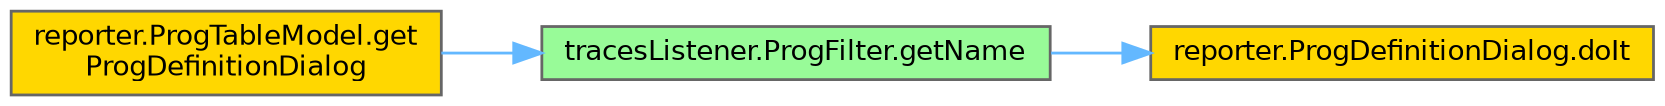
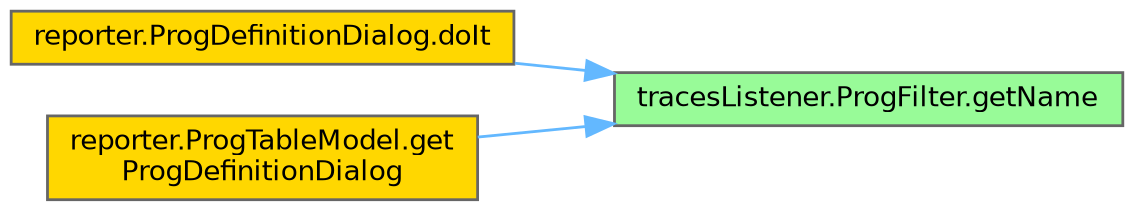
(1087, 53) -> (550, 67)
